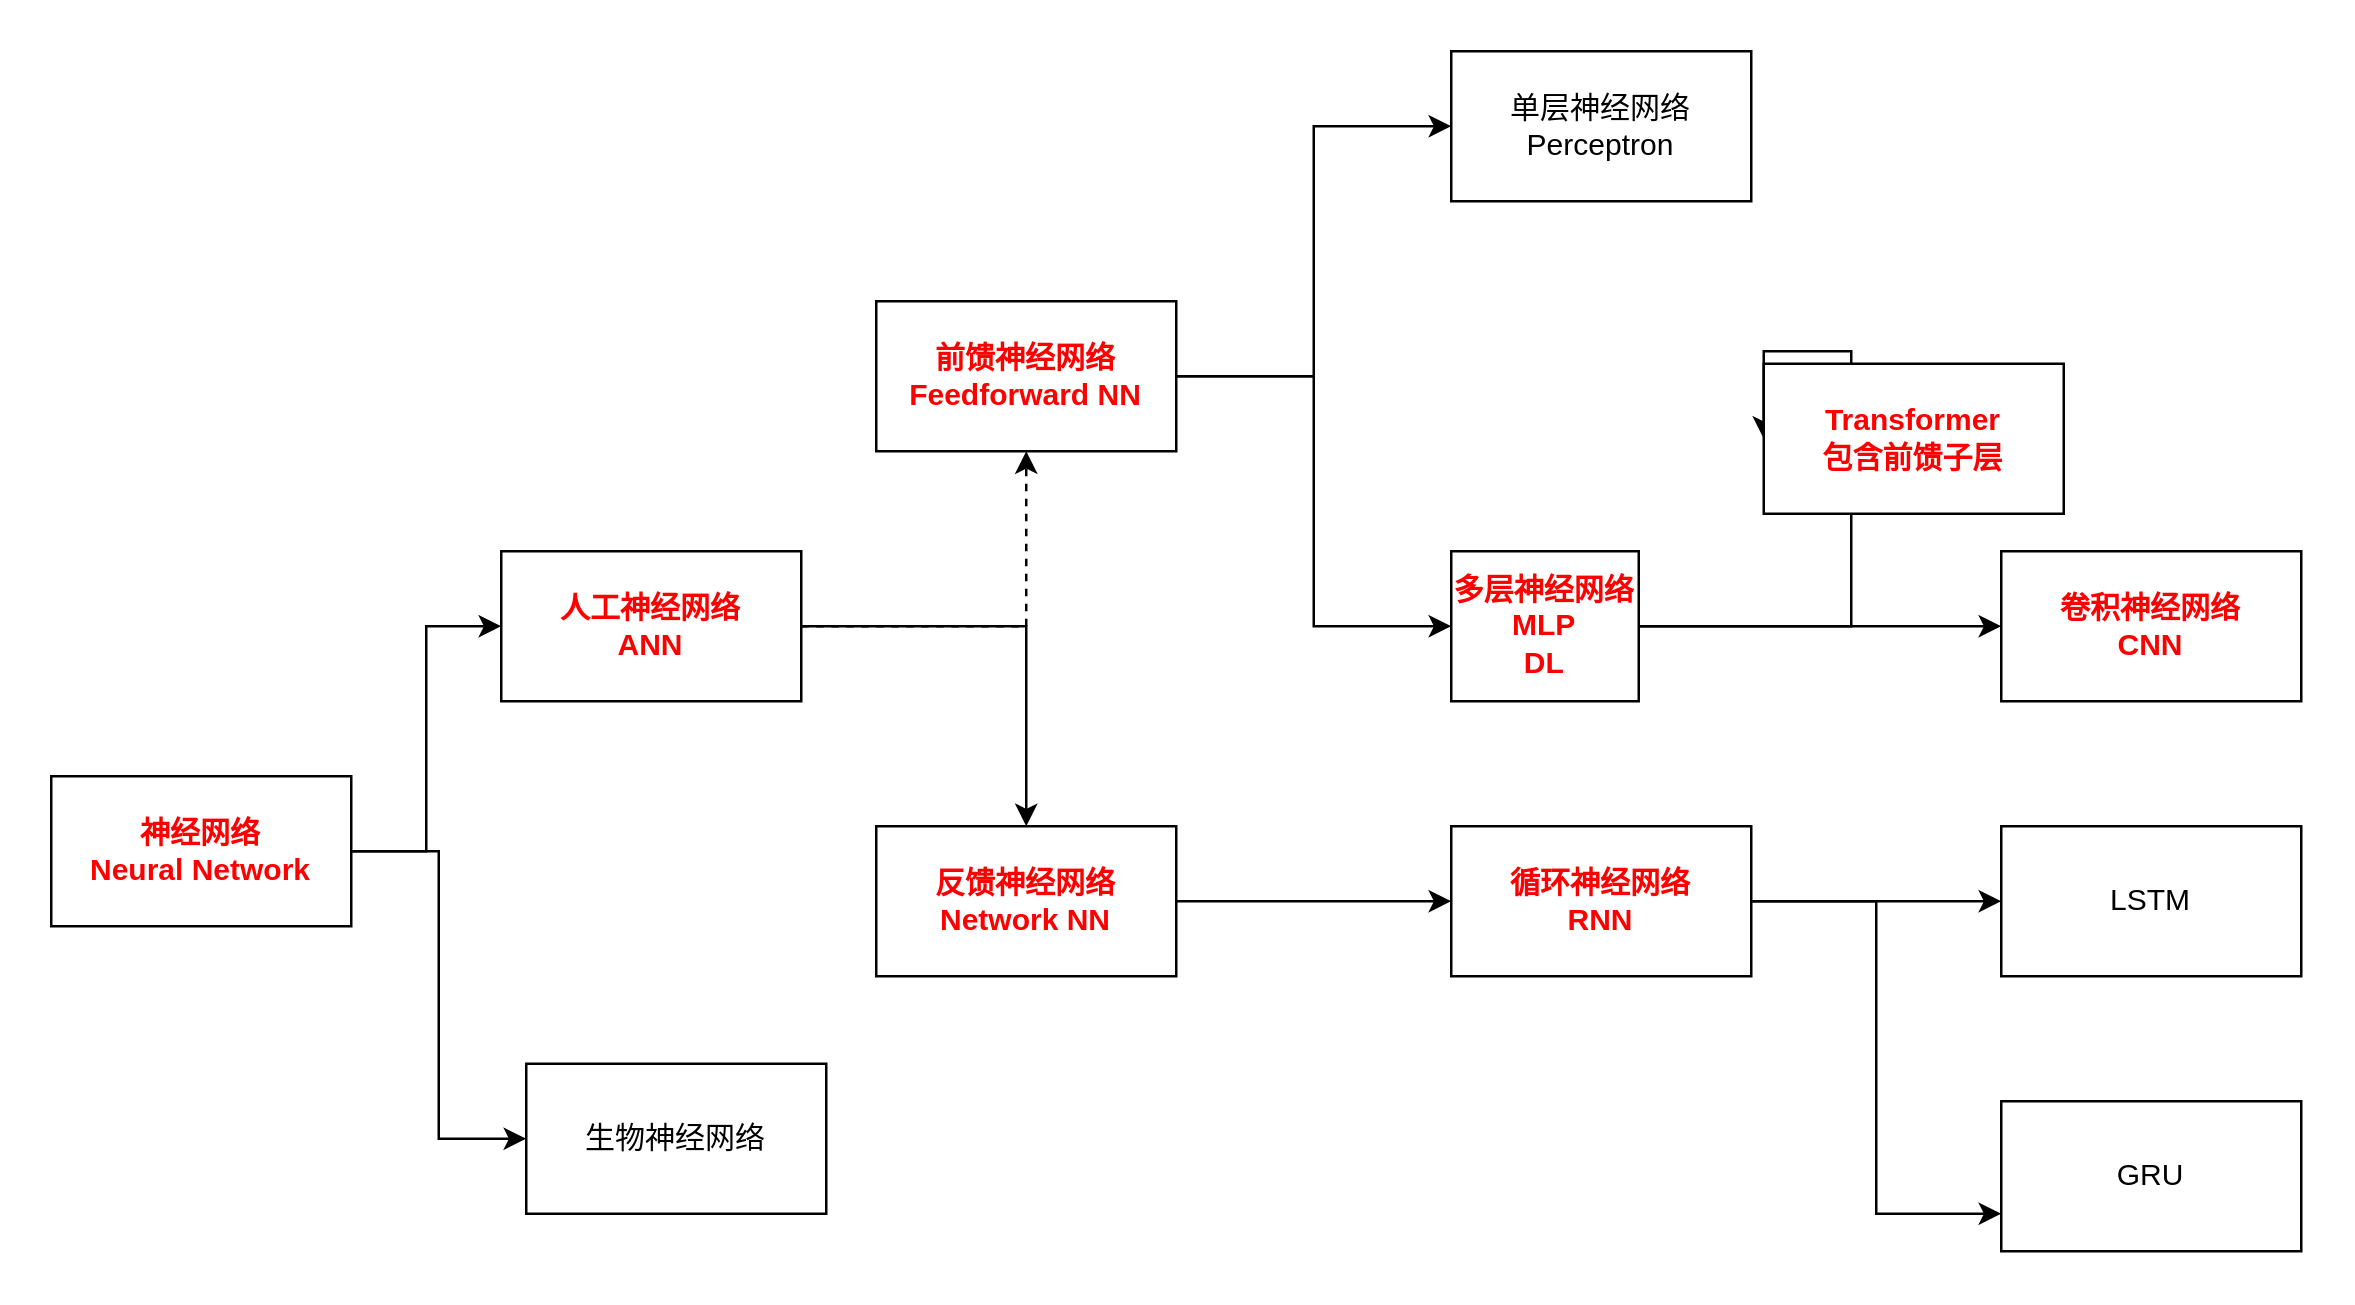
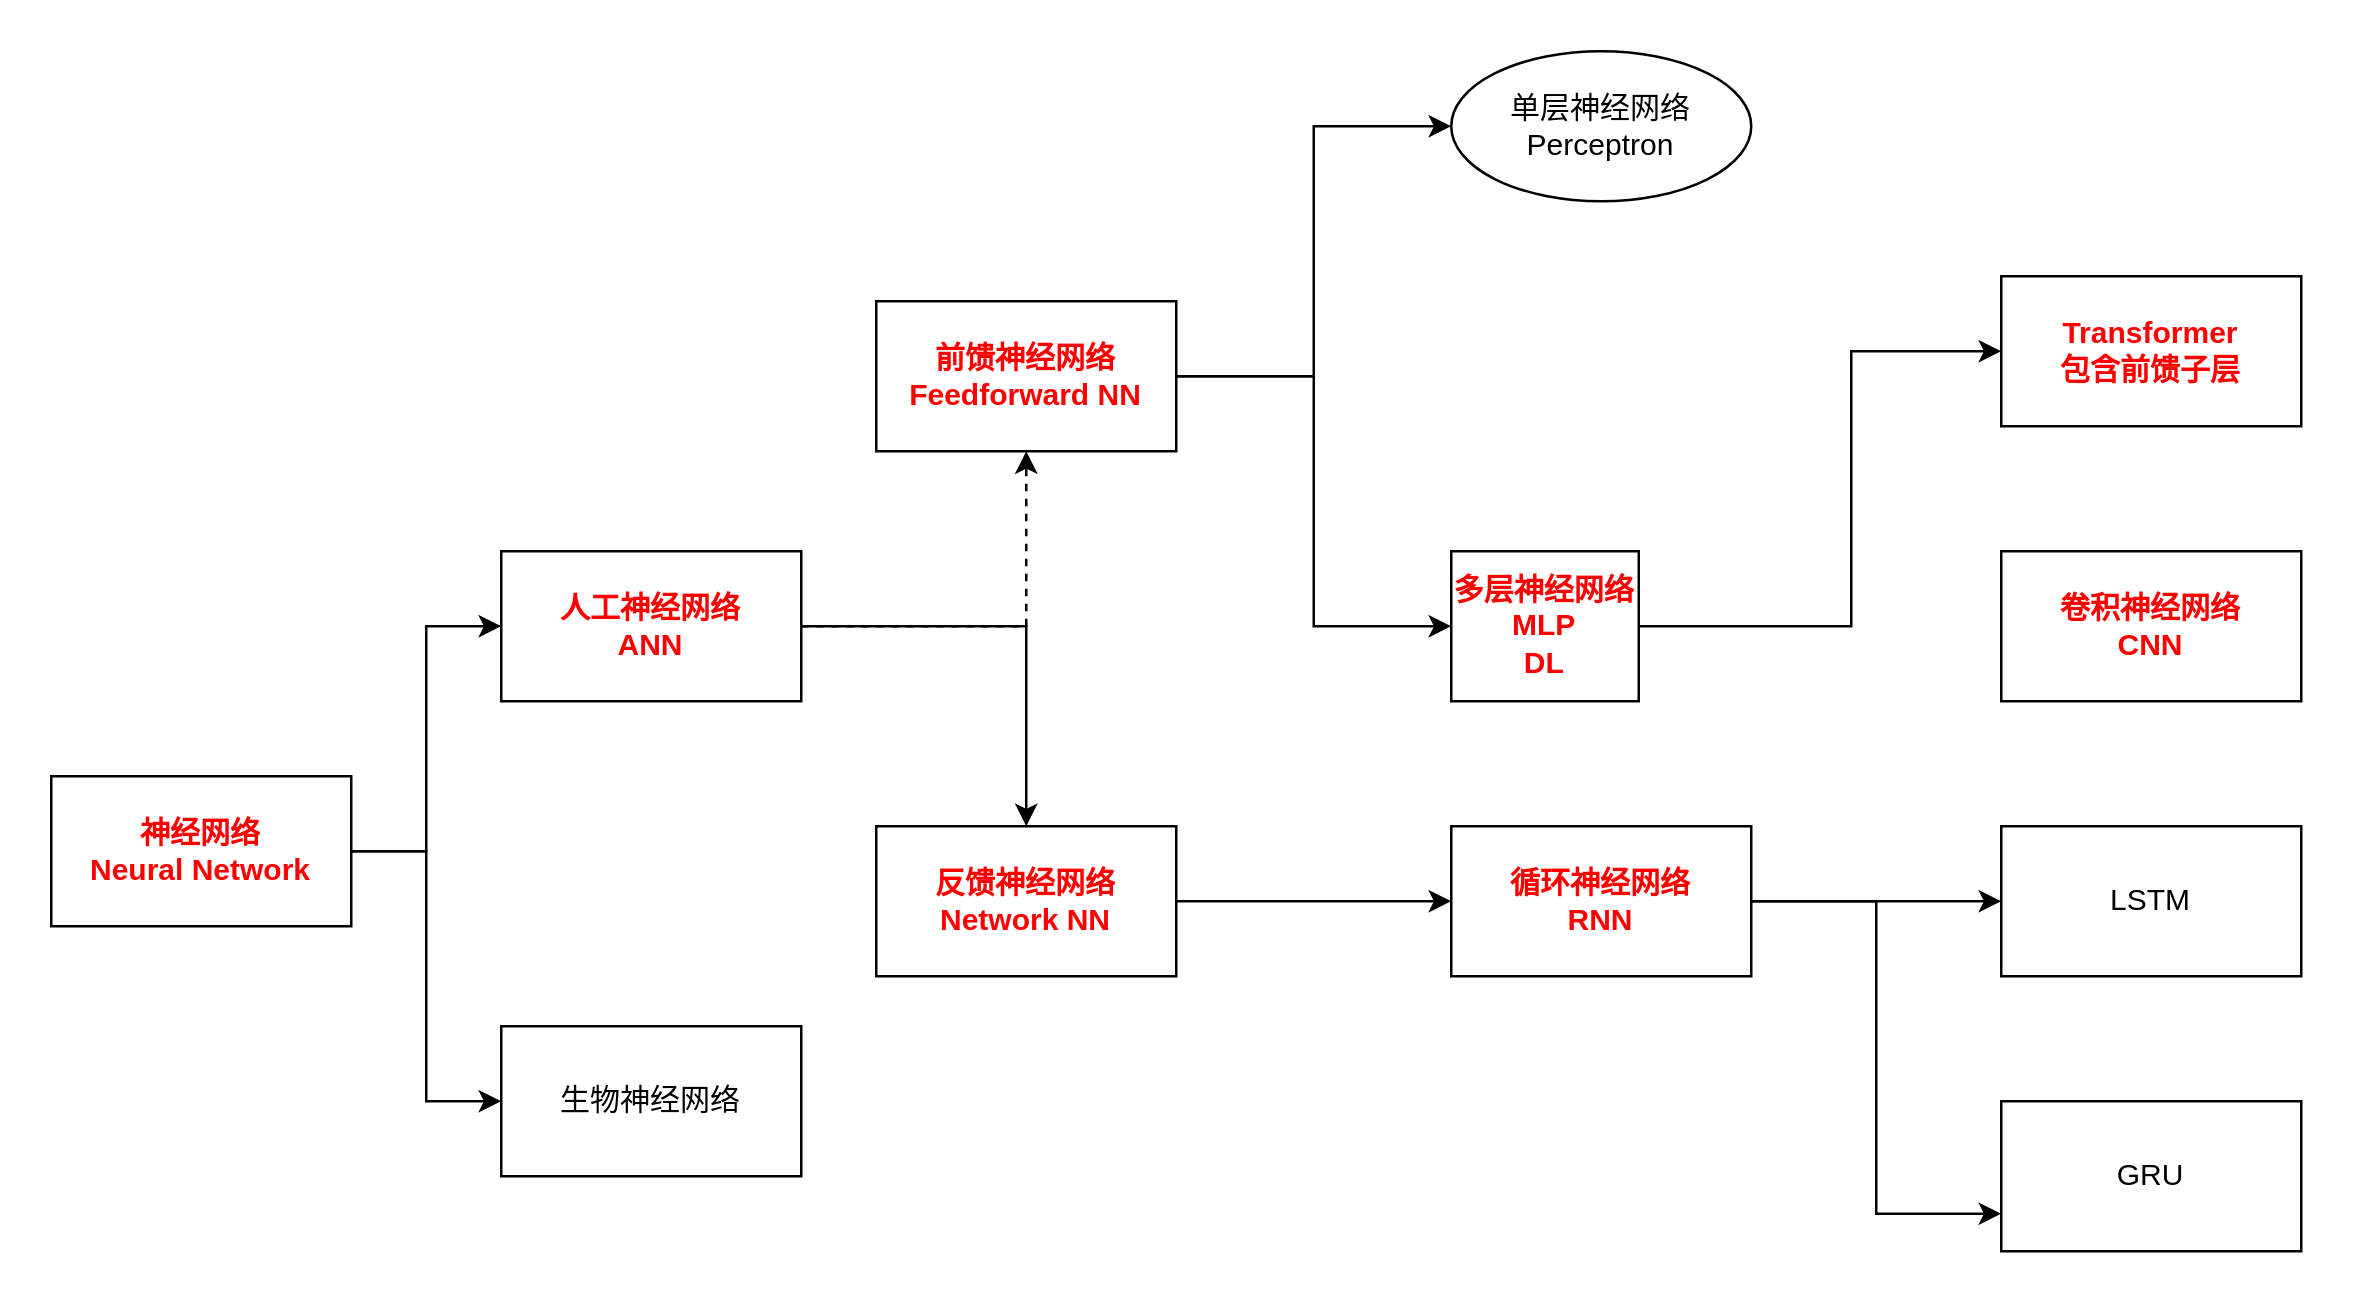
(1601, 126) -> (1601, 126)
(1914, 439) -> (2151, 351)
(1920, 626) -> none
(676, 1139) -> (651, 1101)
